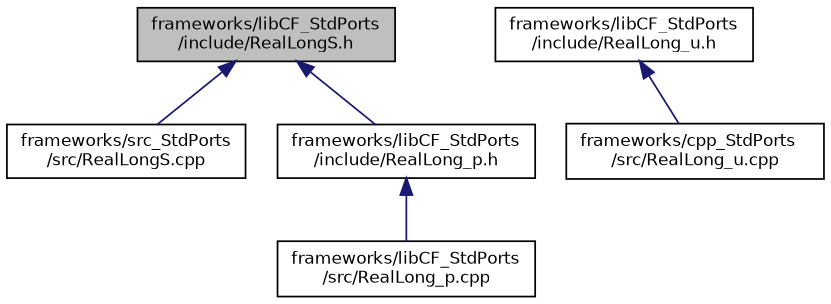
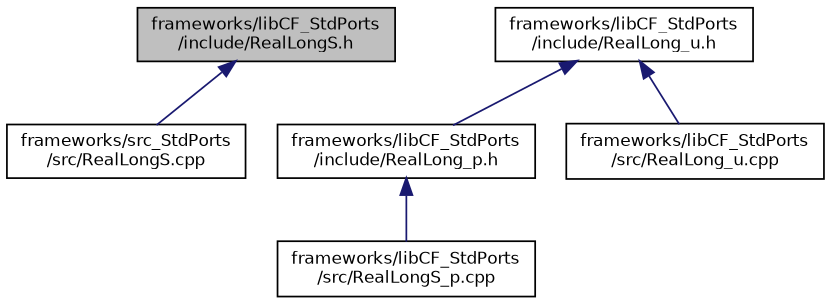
(343, 99) -> (507, 97)
(695, 151) -> (695, 151)
(406, 269) -> (406, 269)
